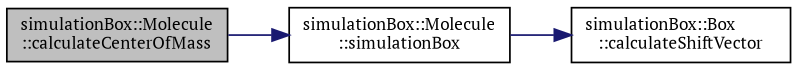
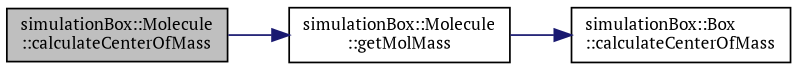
(400, 35) -> (400, 35)
(681, 35) -> (681, 35)
